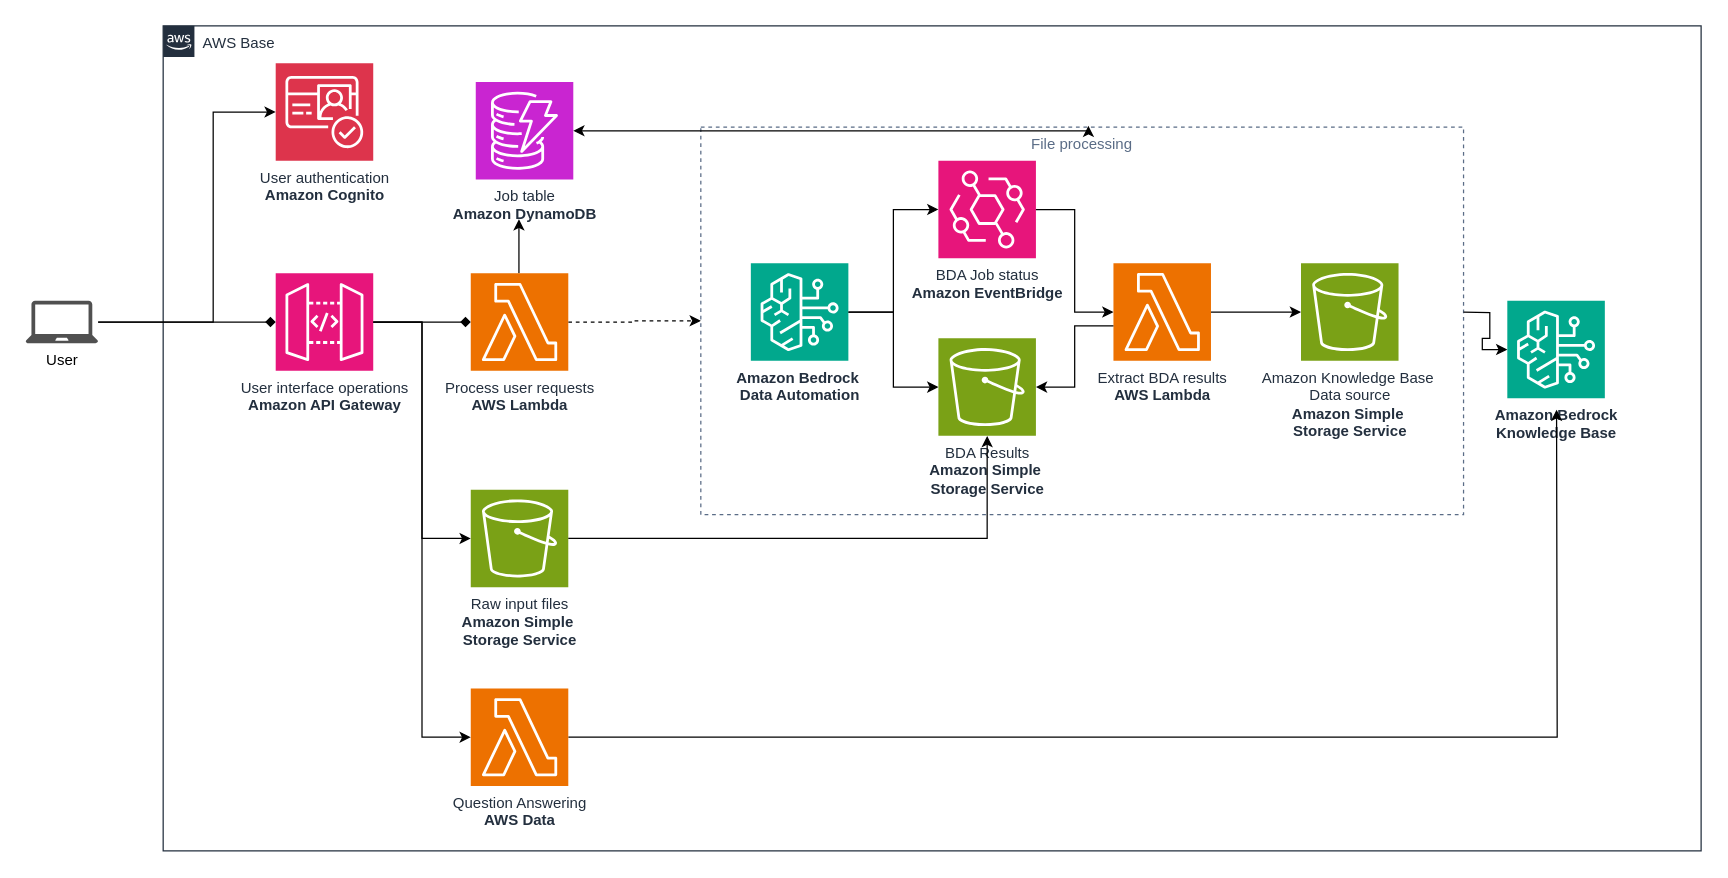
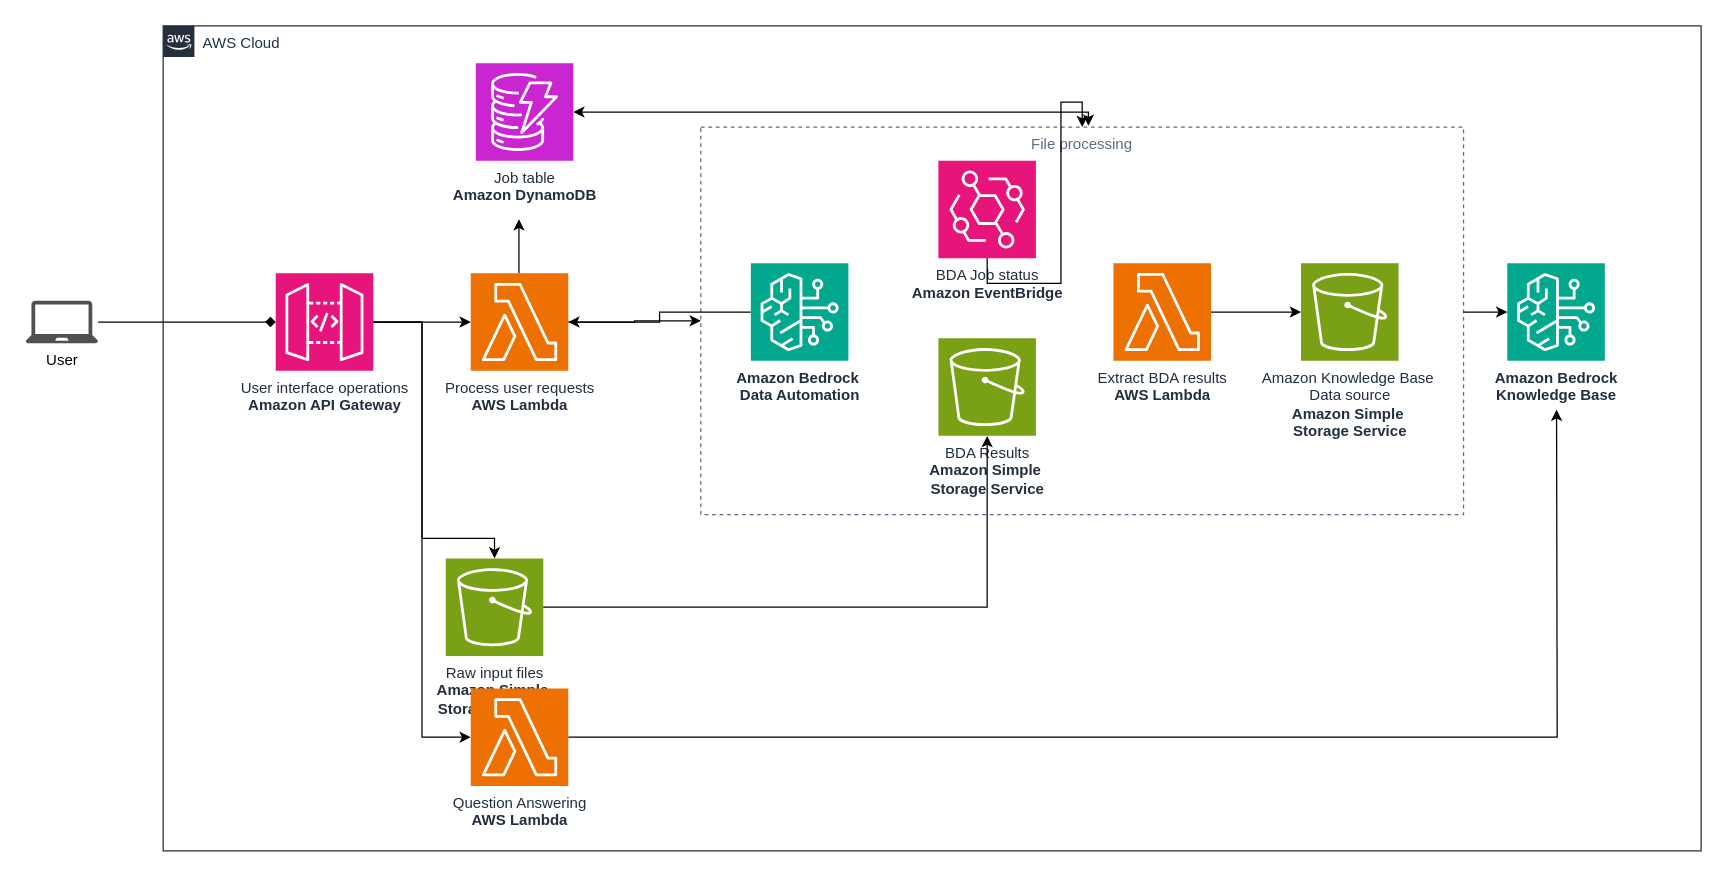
(235, 43) -> (237, 43)
(324, 112) -> none
(524, 131) -> (524, 112)
(213, 189) -> none
(893, 241) -> none
(1074, 257) -> (1061, 213)
(677, 321) -> (677, 321)
(460, 322) -> (461, 322)
(1556, 349) -> (1556, 312)
(1074, 352) -> none
(893, 369) -> (702, 312)
(519, 538) -> (494, 607)
(520, 812) -> (520, 812)
